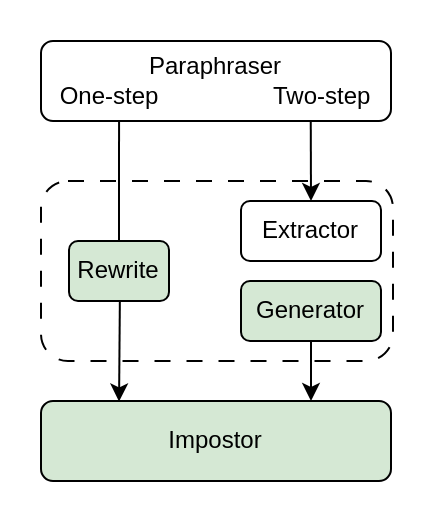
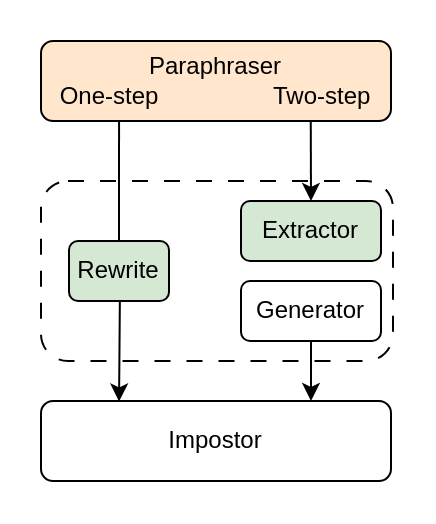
(216, 81) -> (216, 81)
(311, 231) -> (311, 231)
(311, 311) -> (311, 311)
(216, 441) -> (216, 441)
